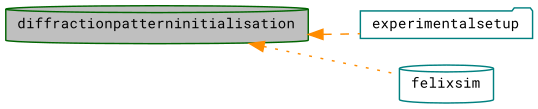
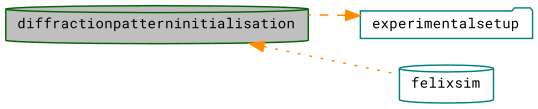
(342, 34) -> (327, 15)
